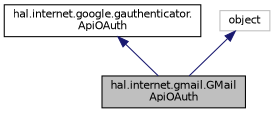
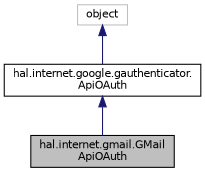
(208, 57) -> (103, 50)
